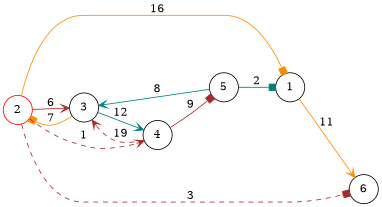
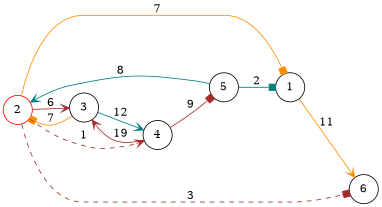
(158, 9) -> (158, 9)
(158, 97) -> (122, 77)
(118, 141) -> (118, 141)
